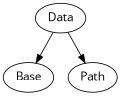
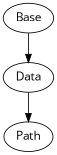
(47, 44) -> (28, 44)
